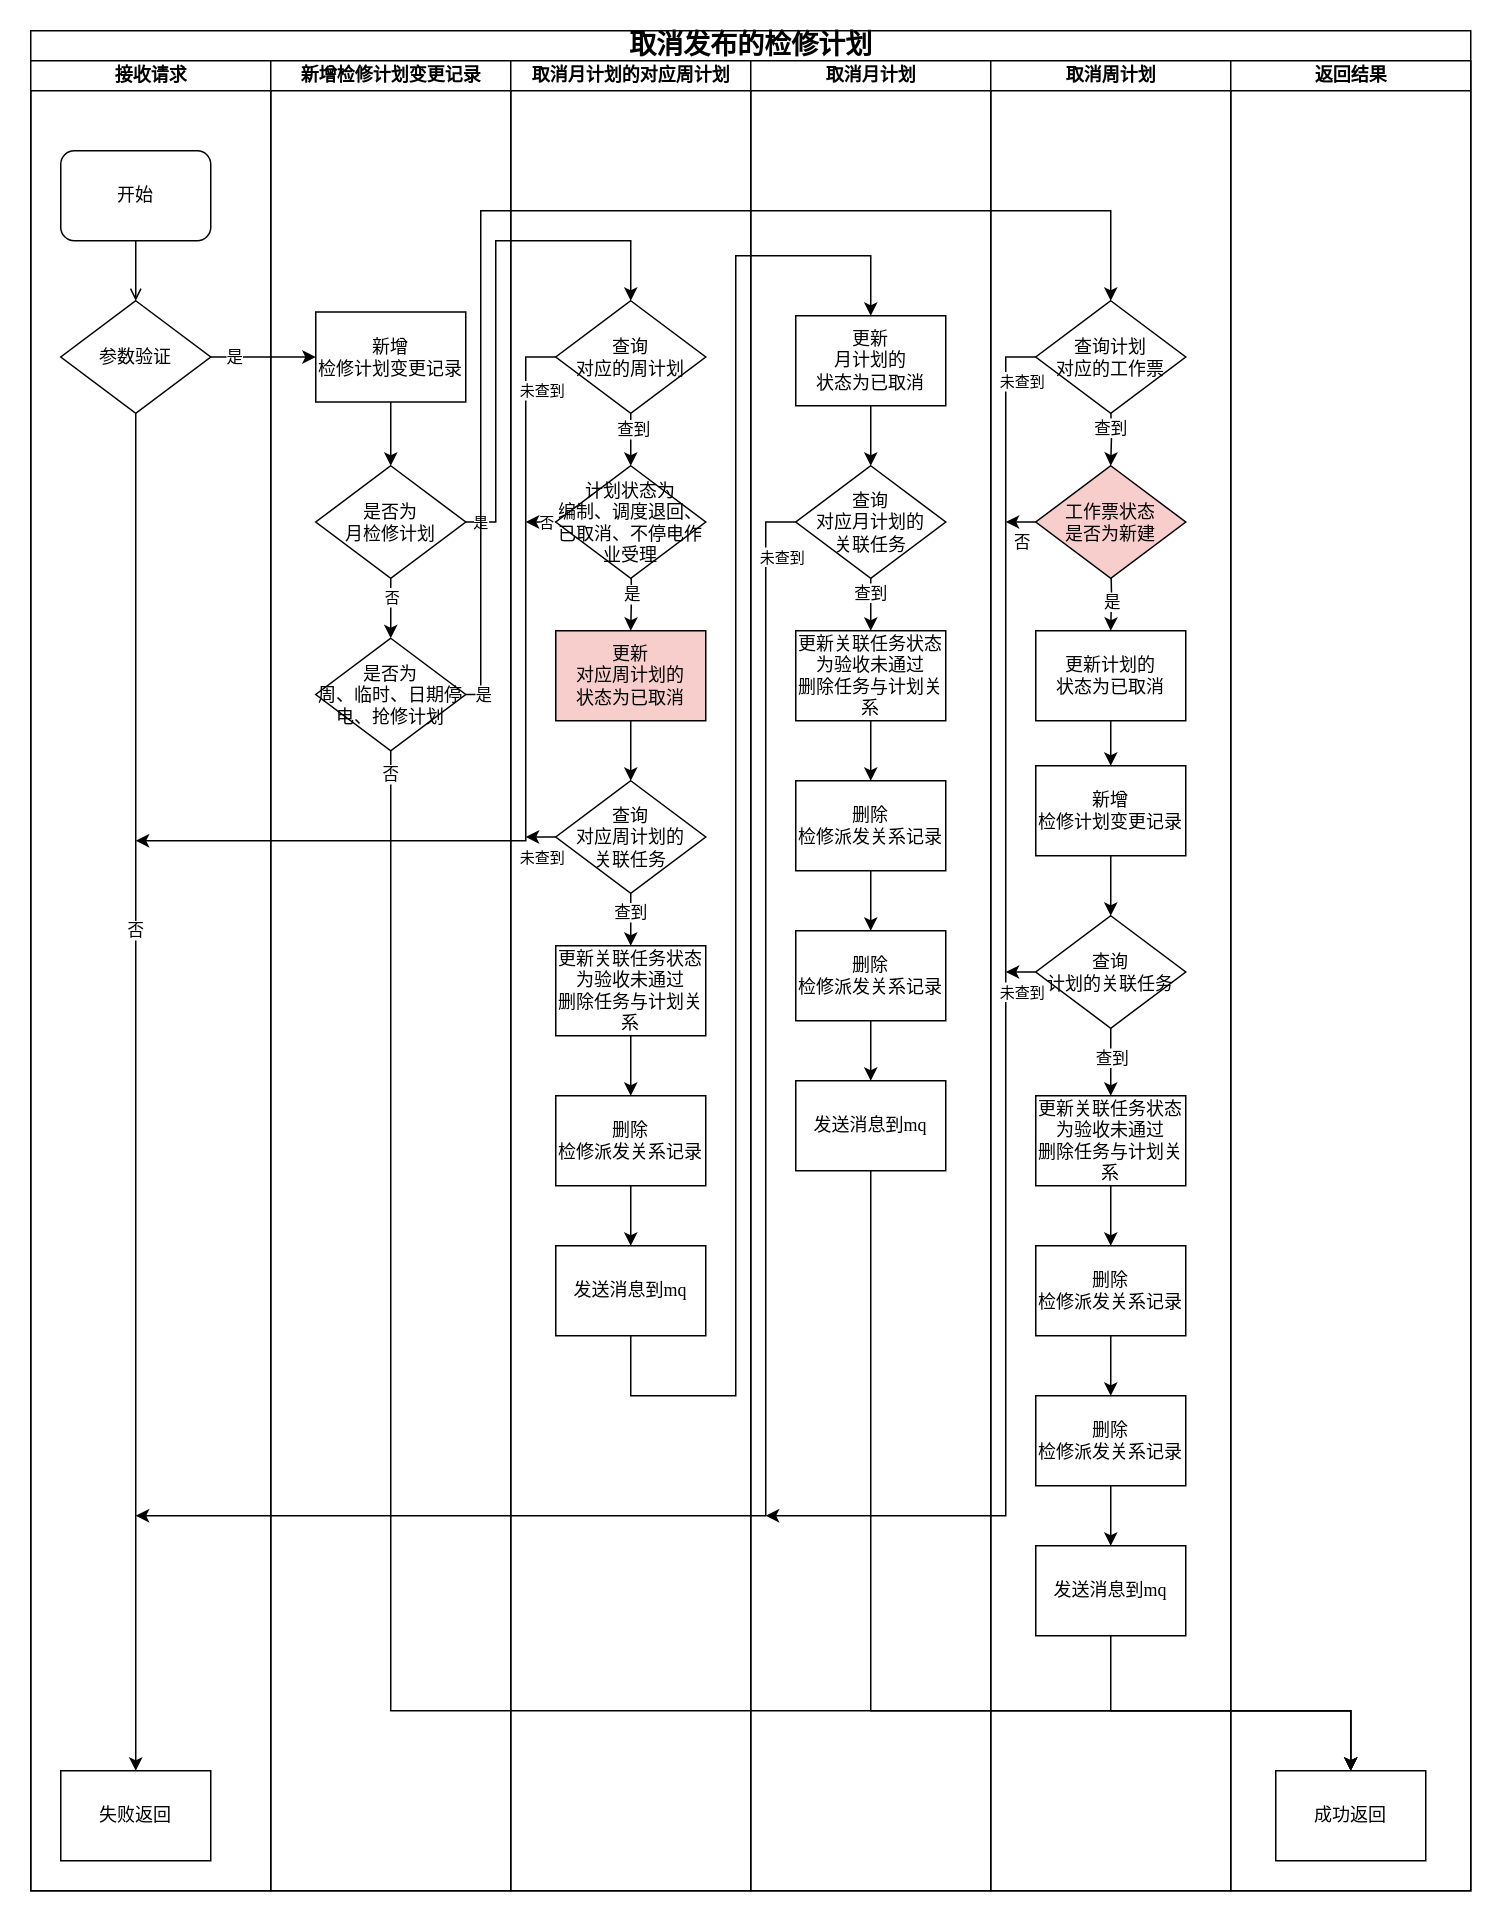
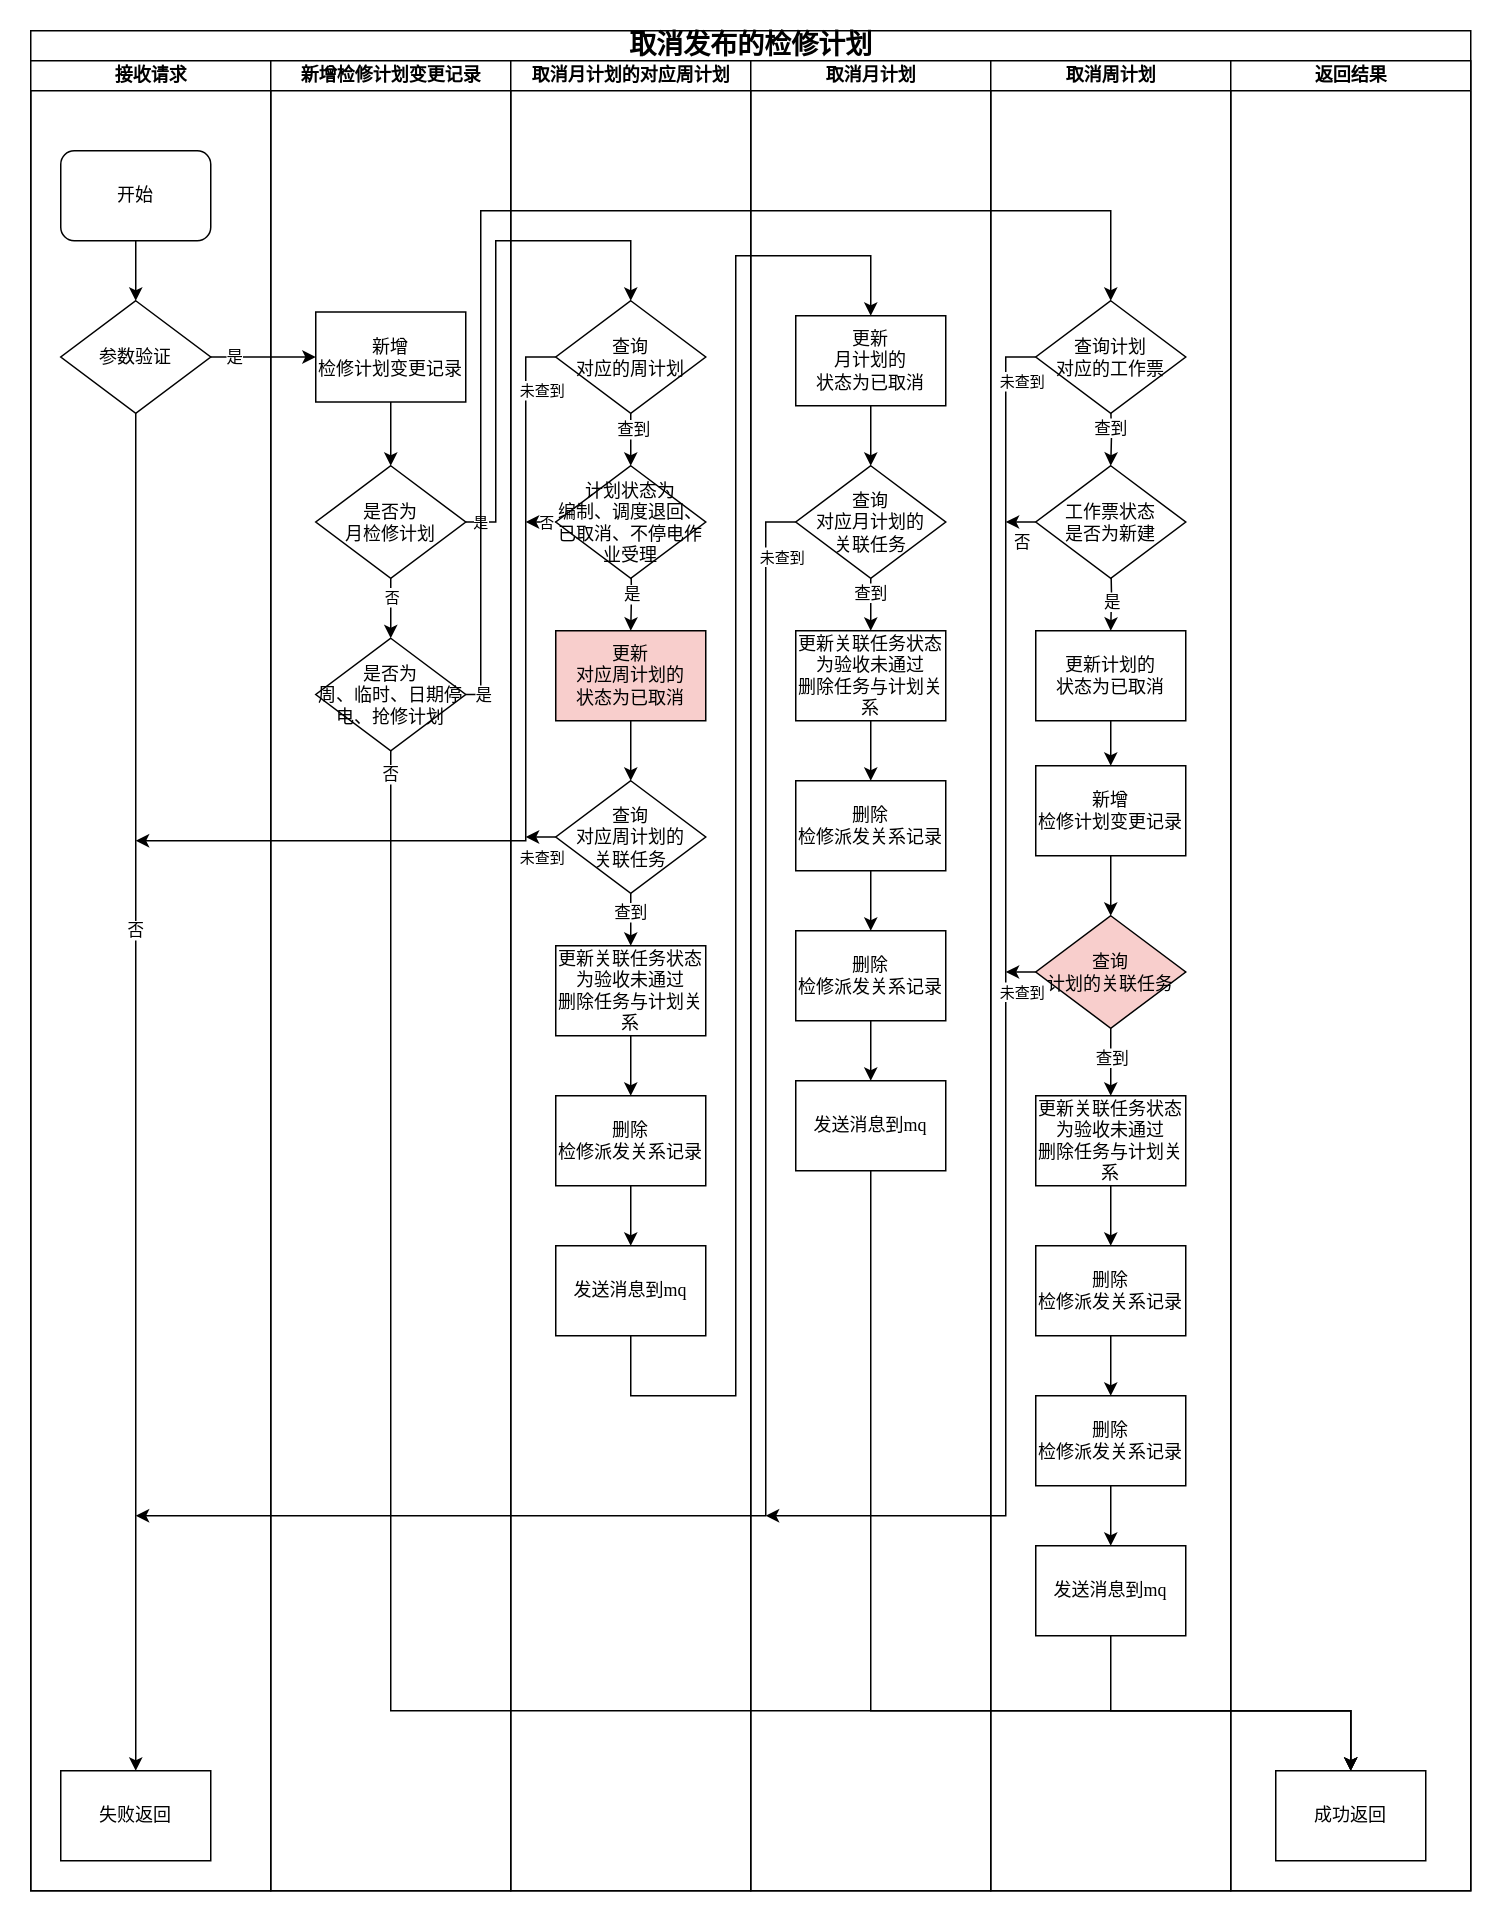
(136, 291) -> (136, 289)
(1111, 522) -> (1111, 522)
(1111, 972) -> (1111, 972)
